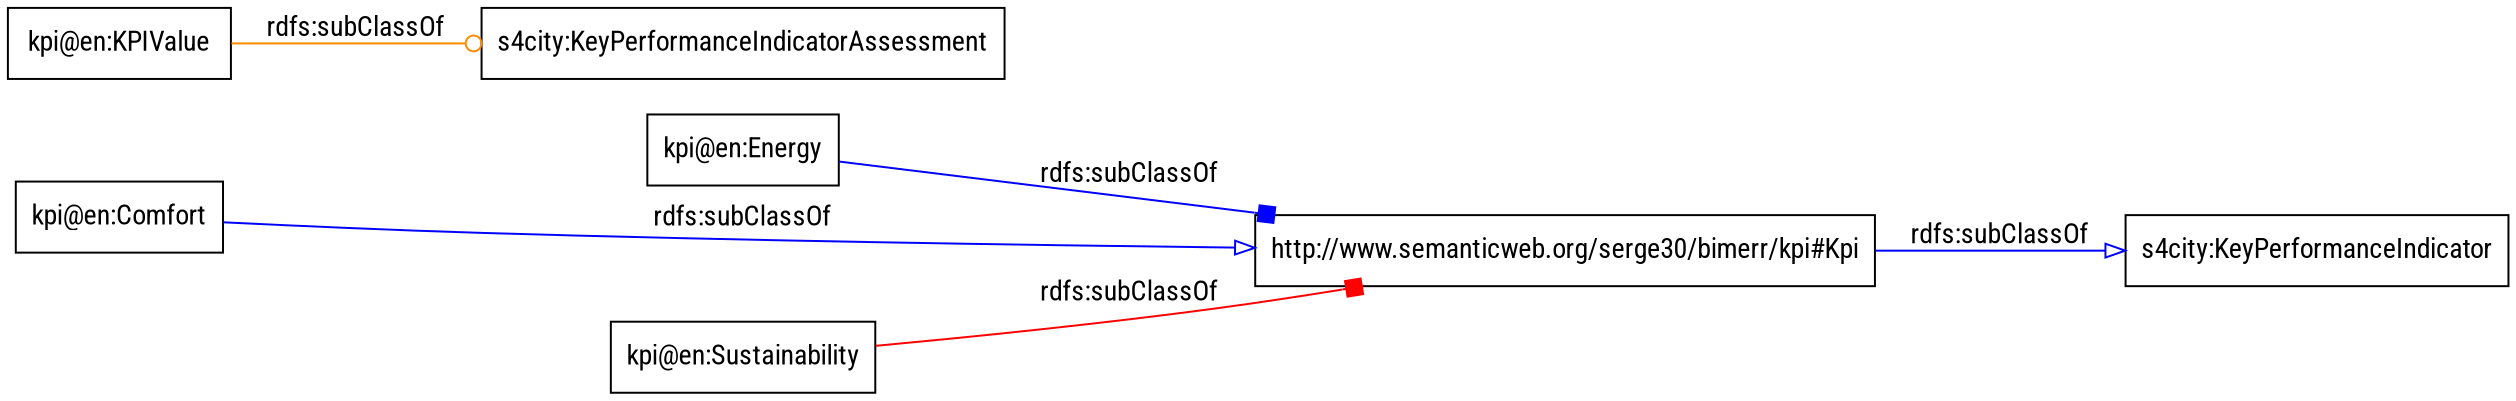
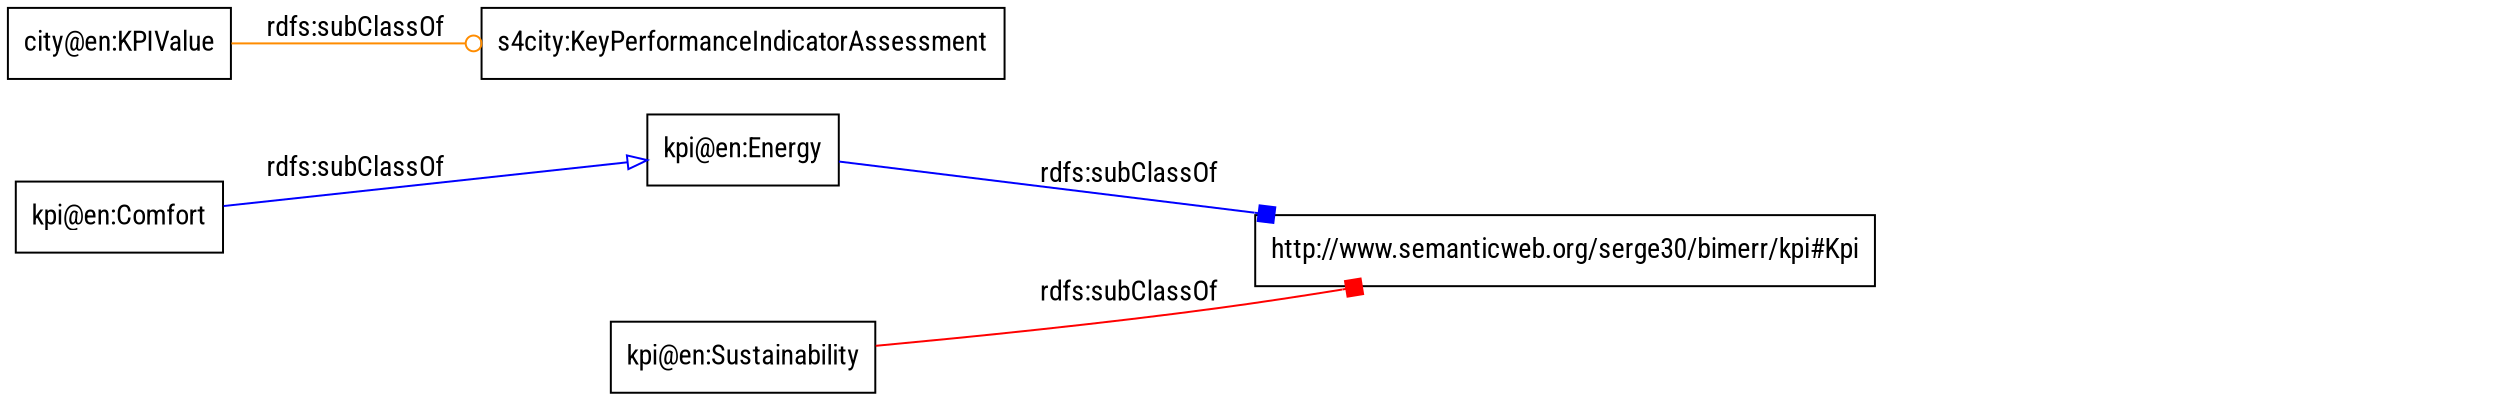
(119, 43) -> (119, 43)
(729, 239) -> (425, 184)
(2317, 251) -> none
